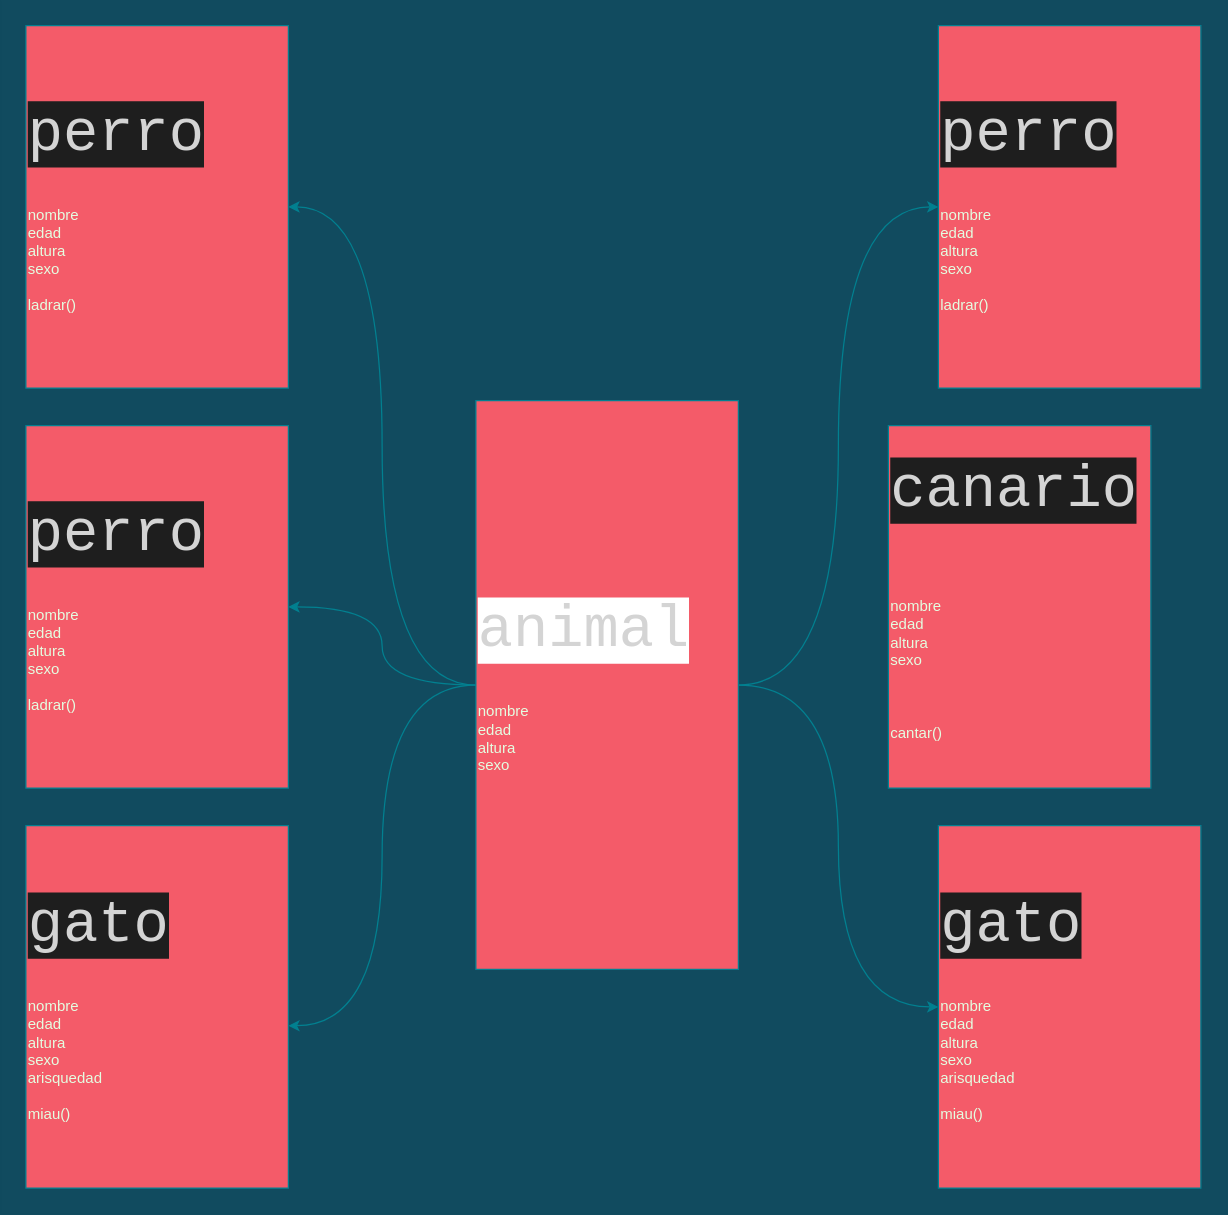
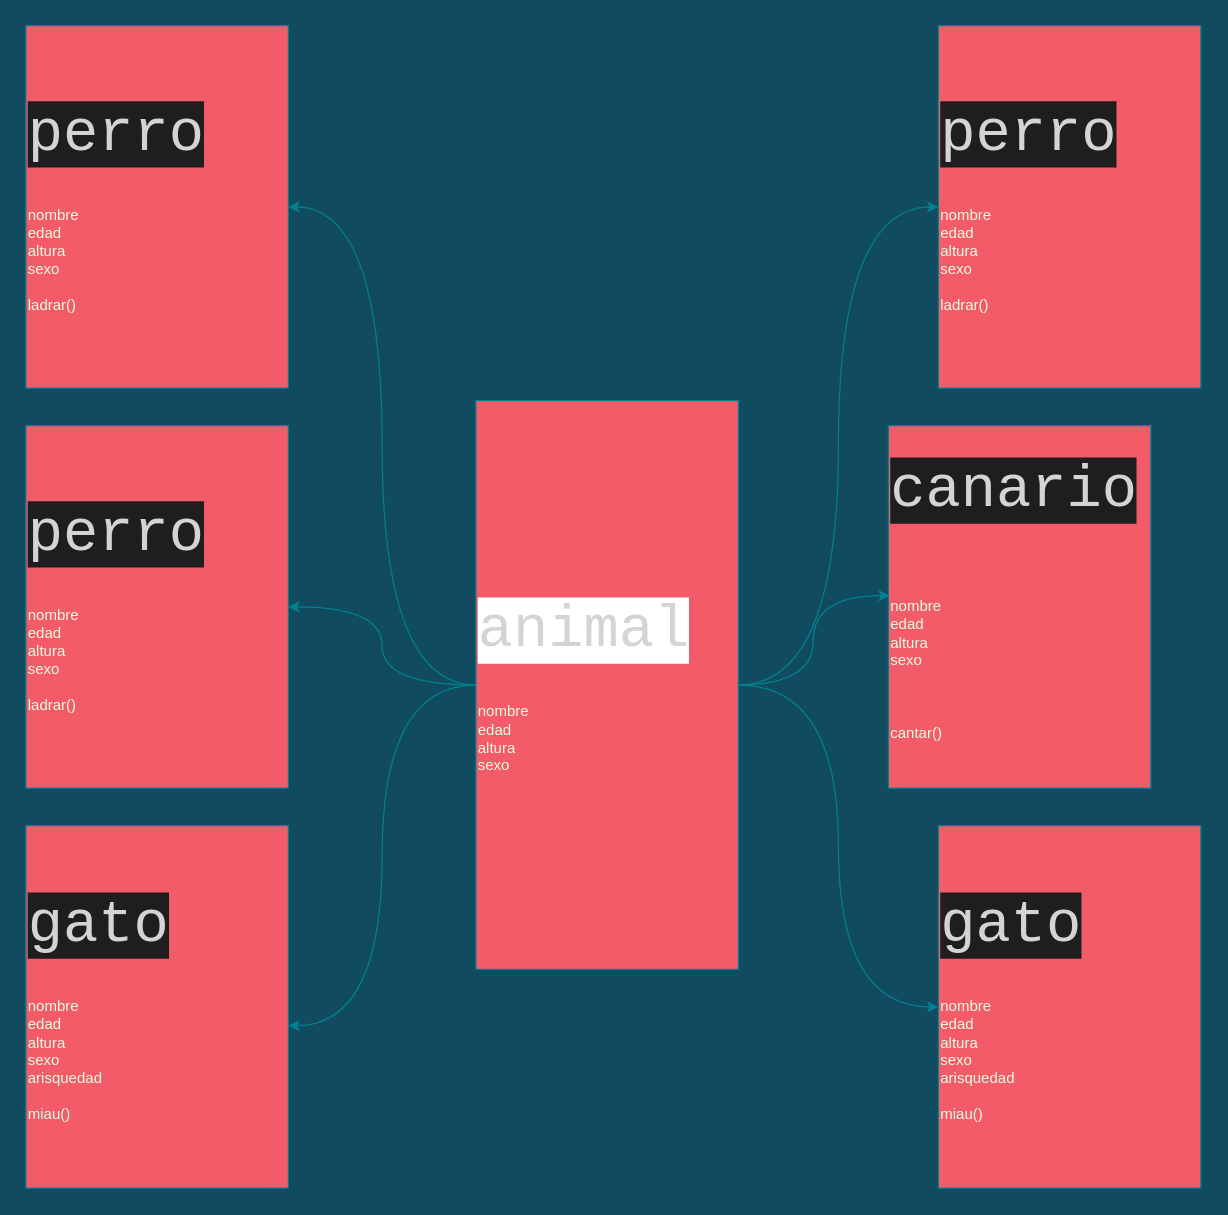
none -> (814, 634)
